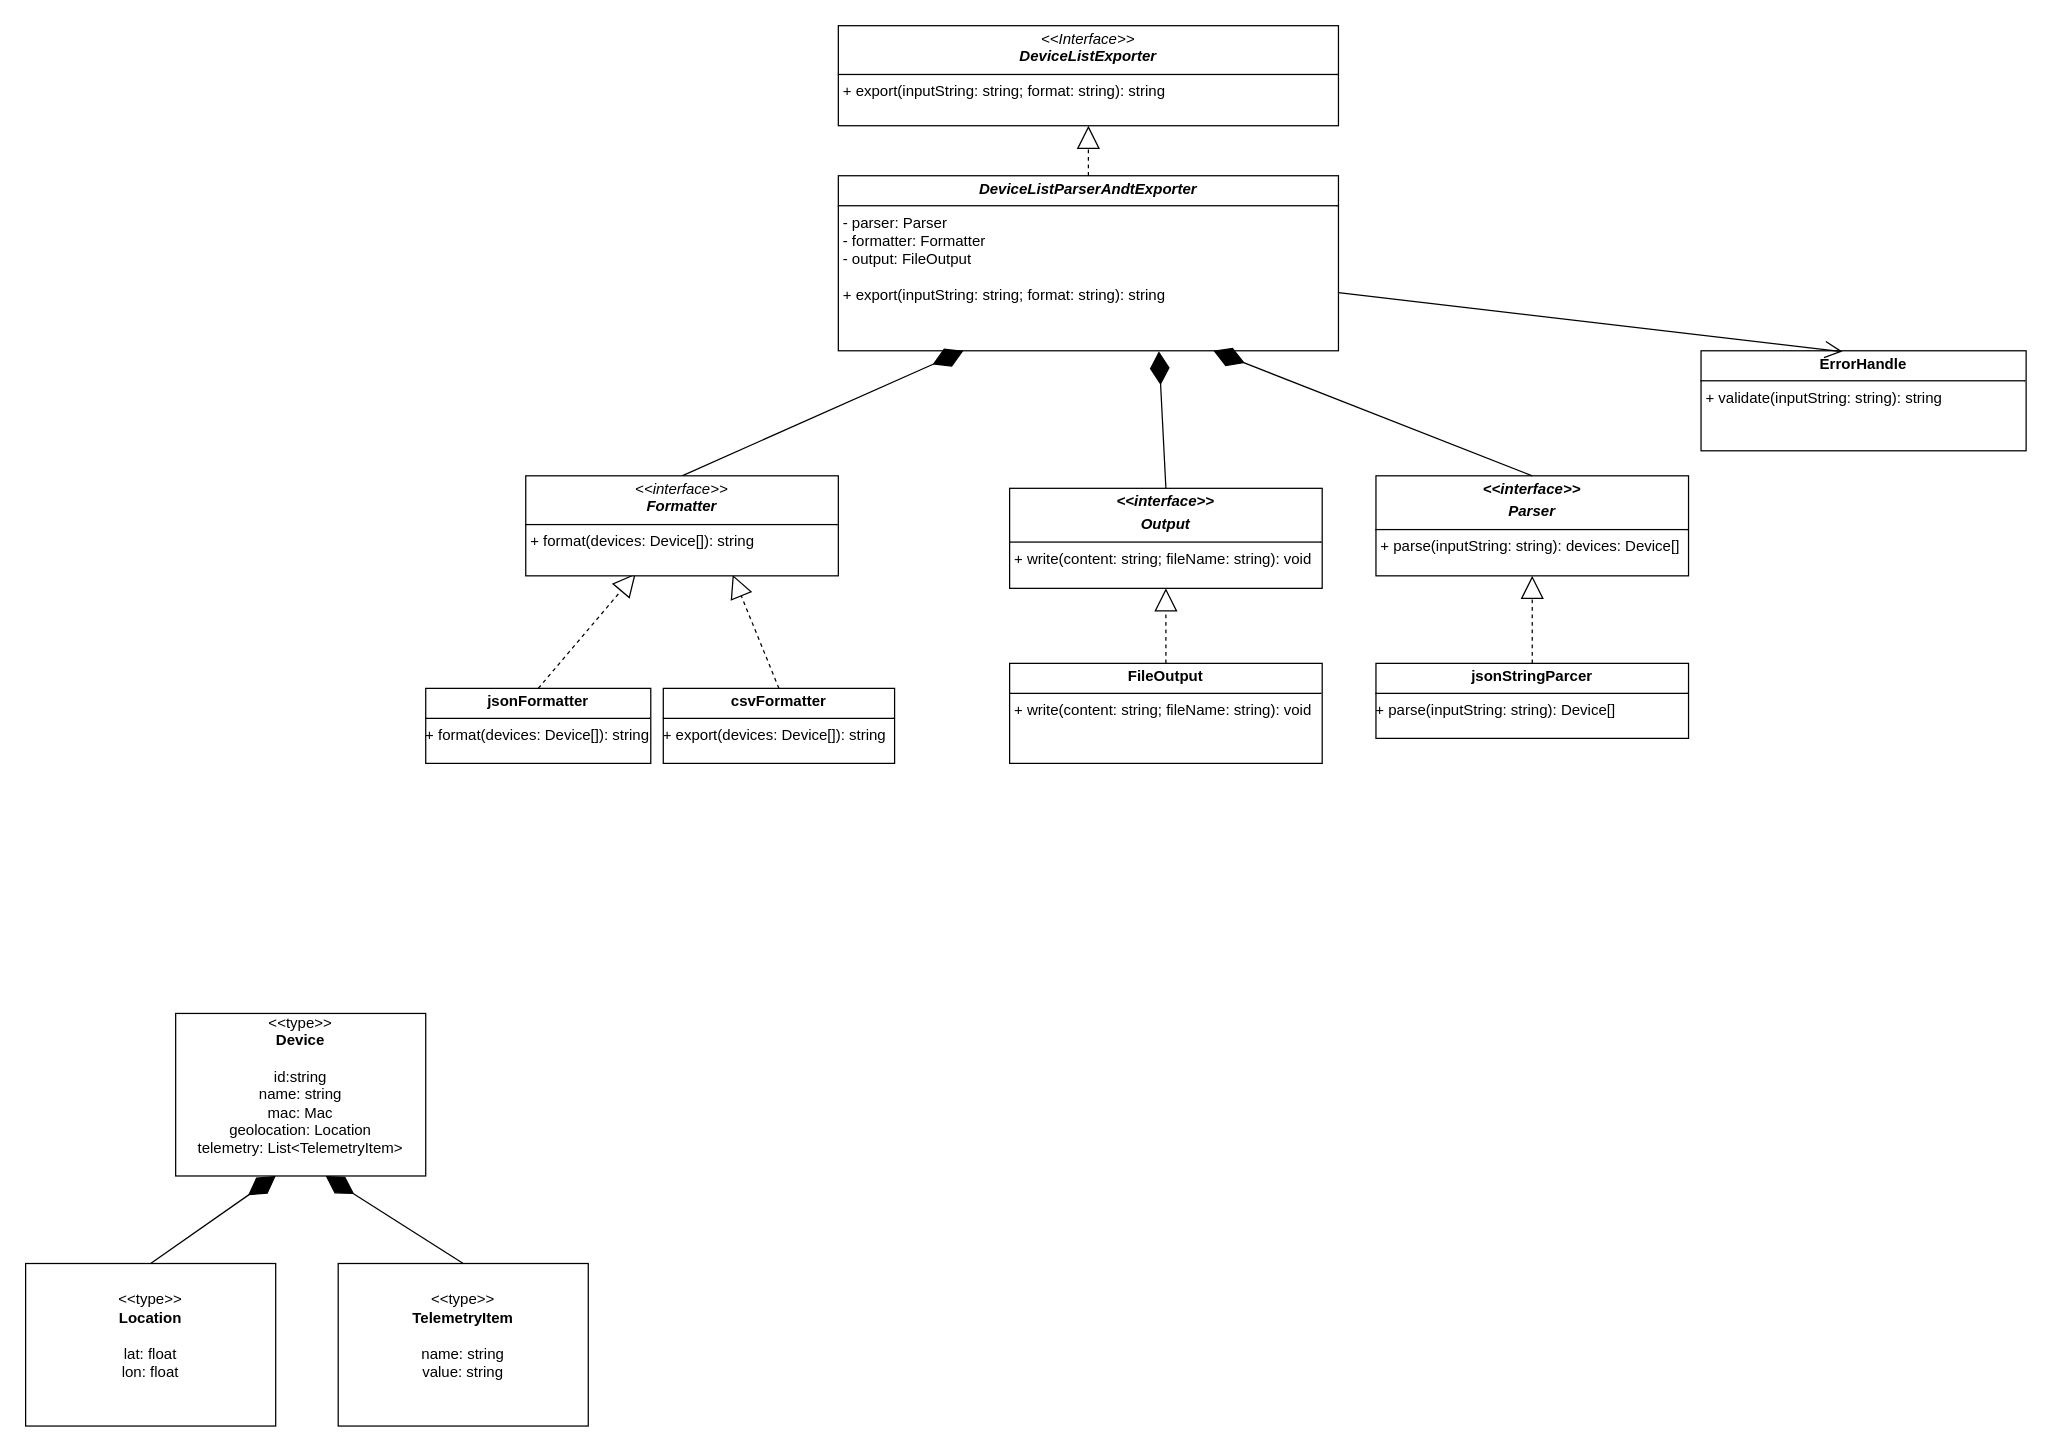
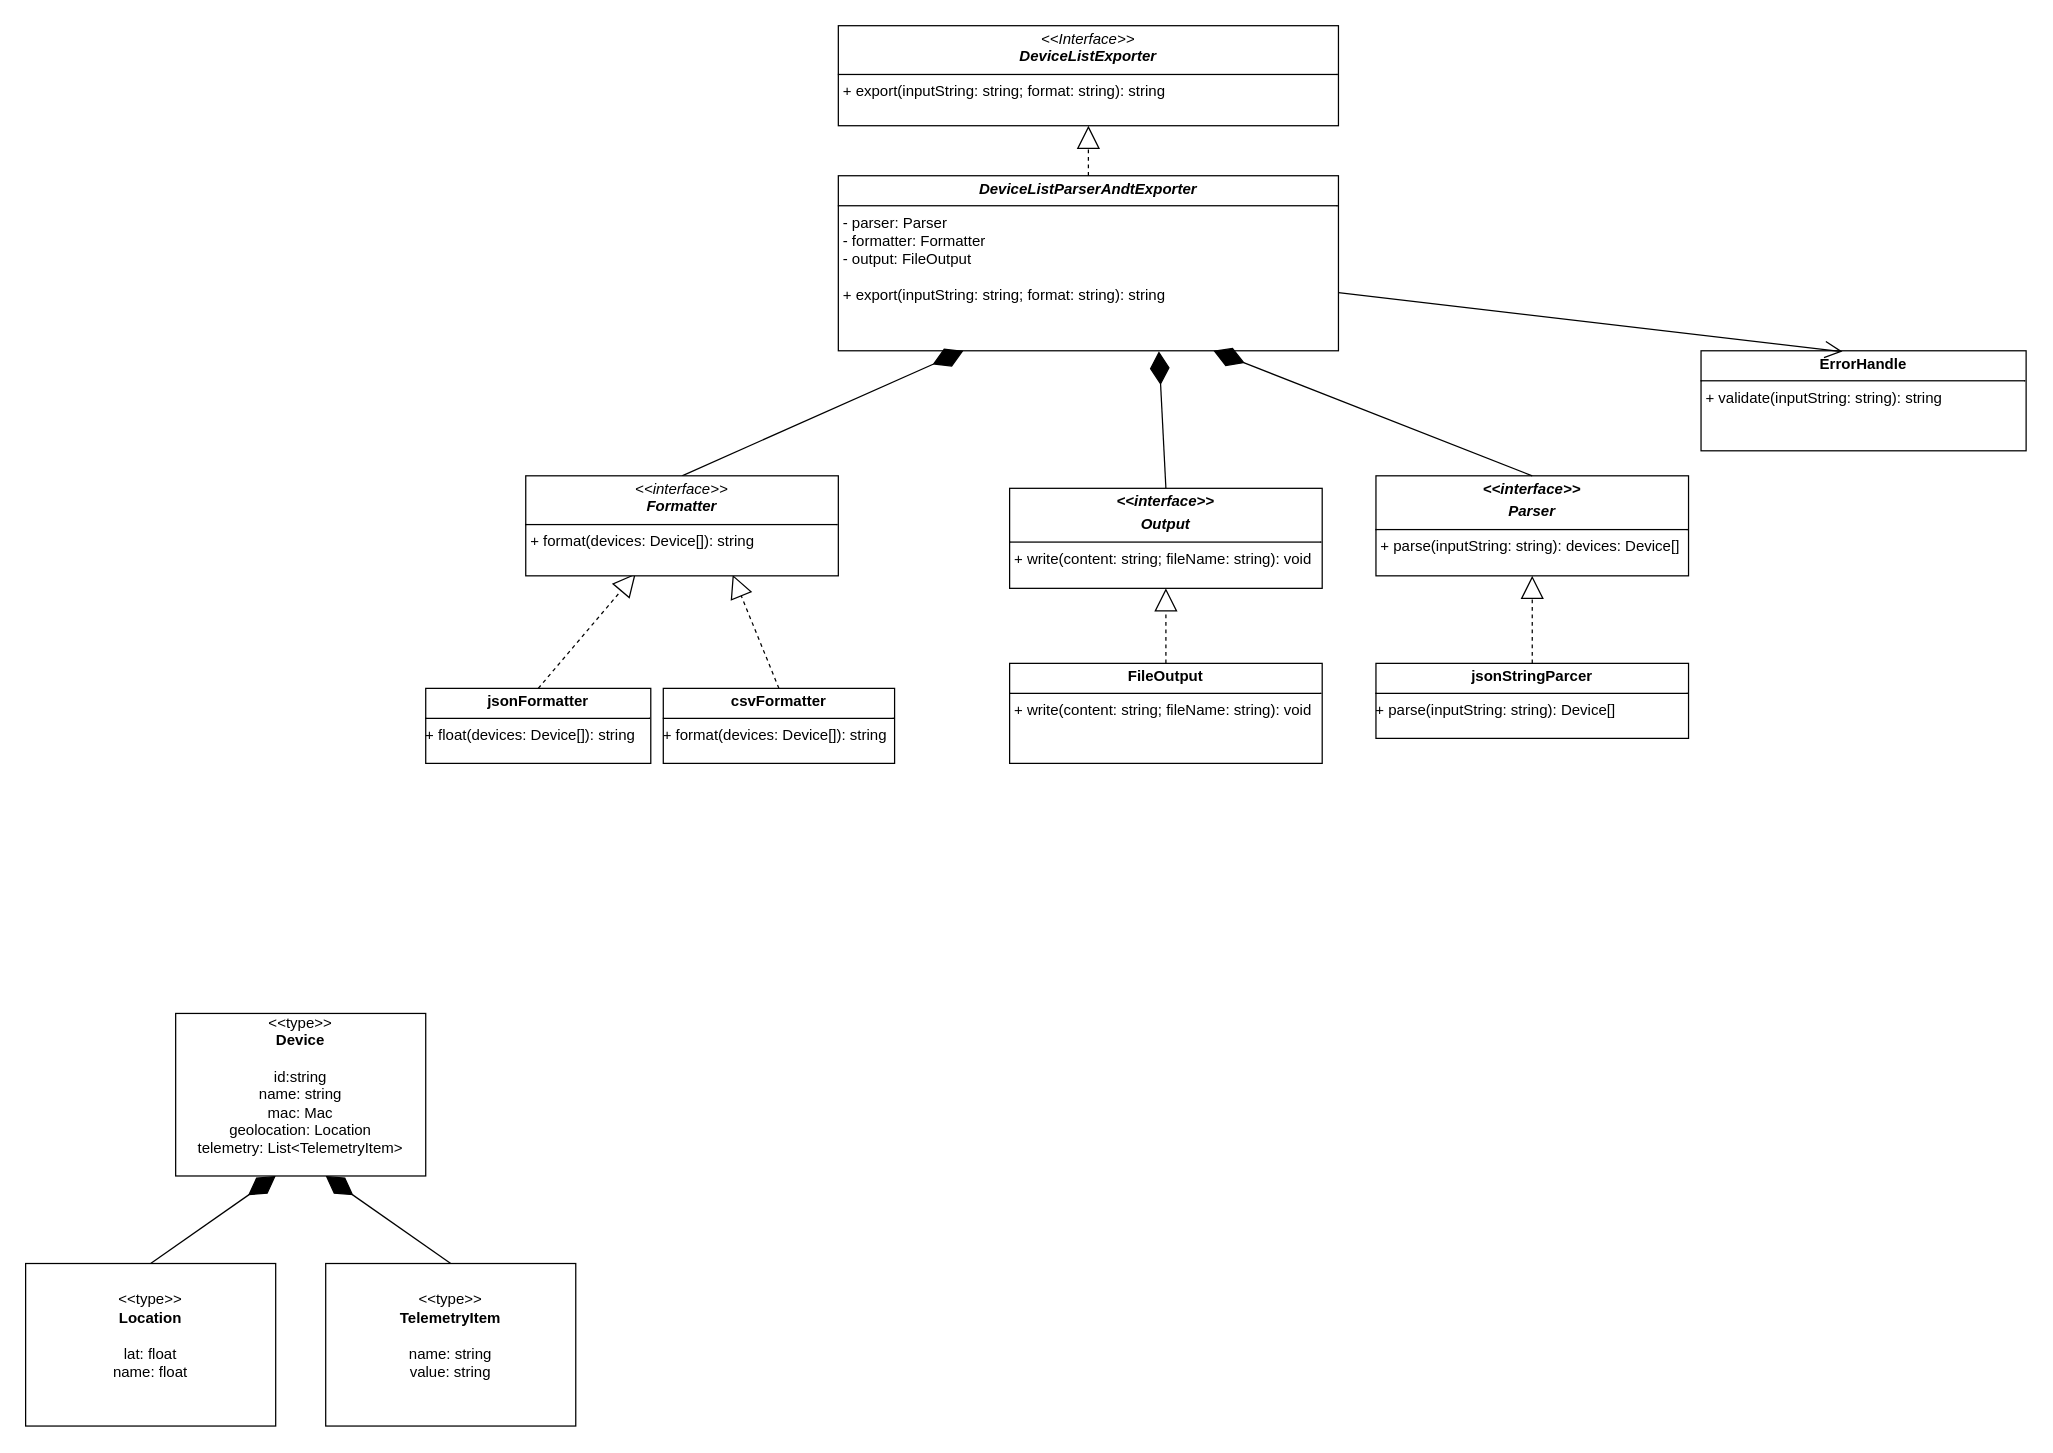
(539, 715) -> (539, 715)
(780, 715) -> (780, 715)
(151, 1344) -> (151, 1344)
(463, 1344) -> (451, 1344)
